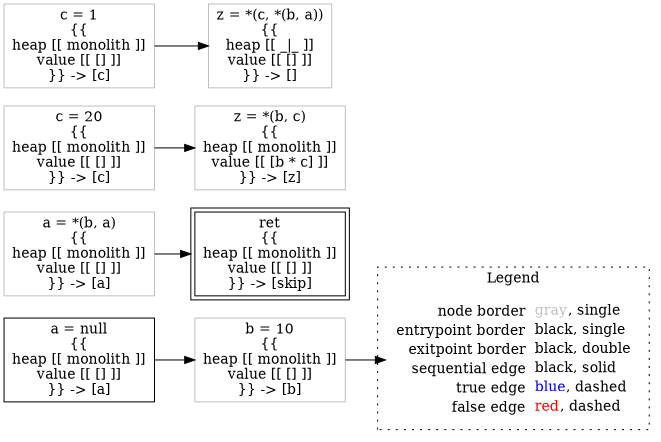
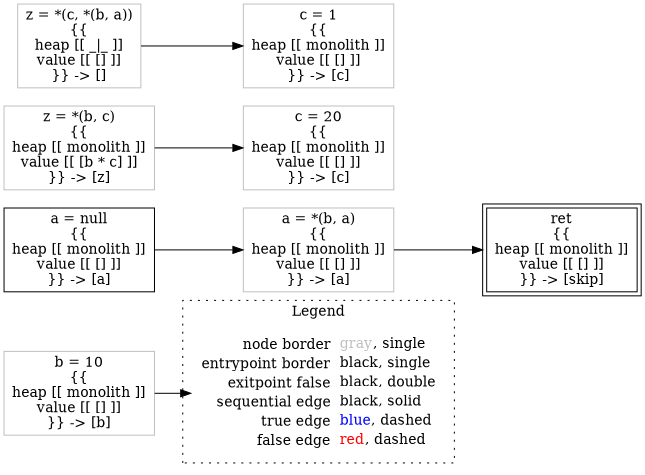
(176, 46) -> (187, 46)
(170, 148) -> (194, 148)
(470, 350) -> (282, 383)
(170, 360) -> (194, 250)
